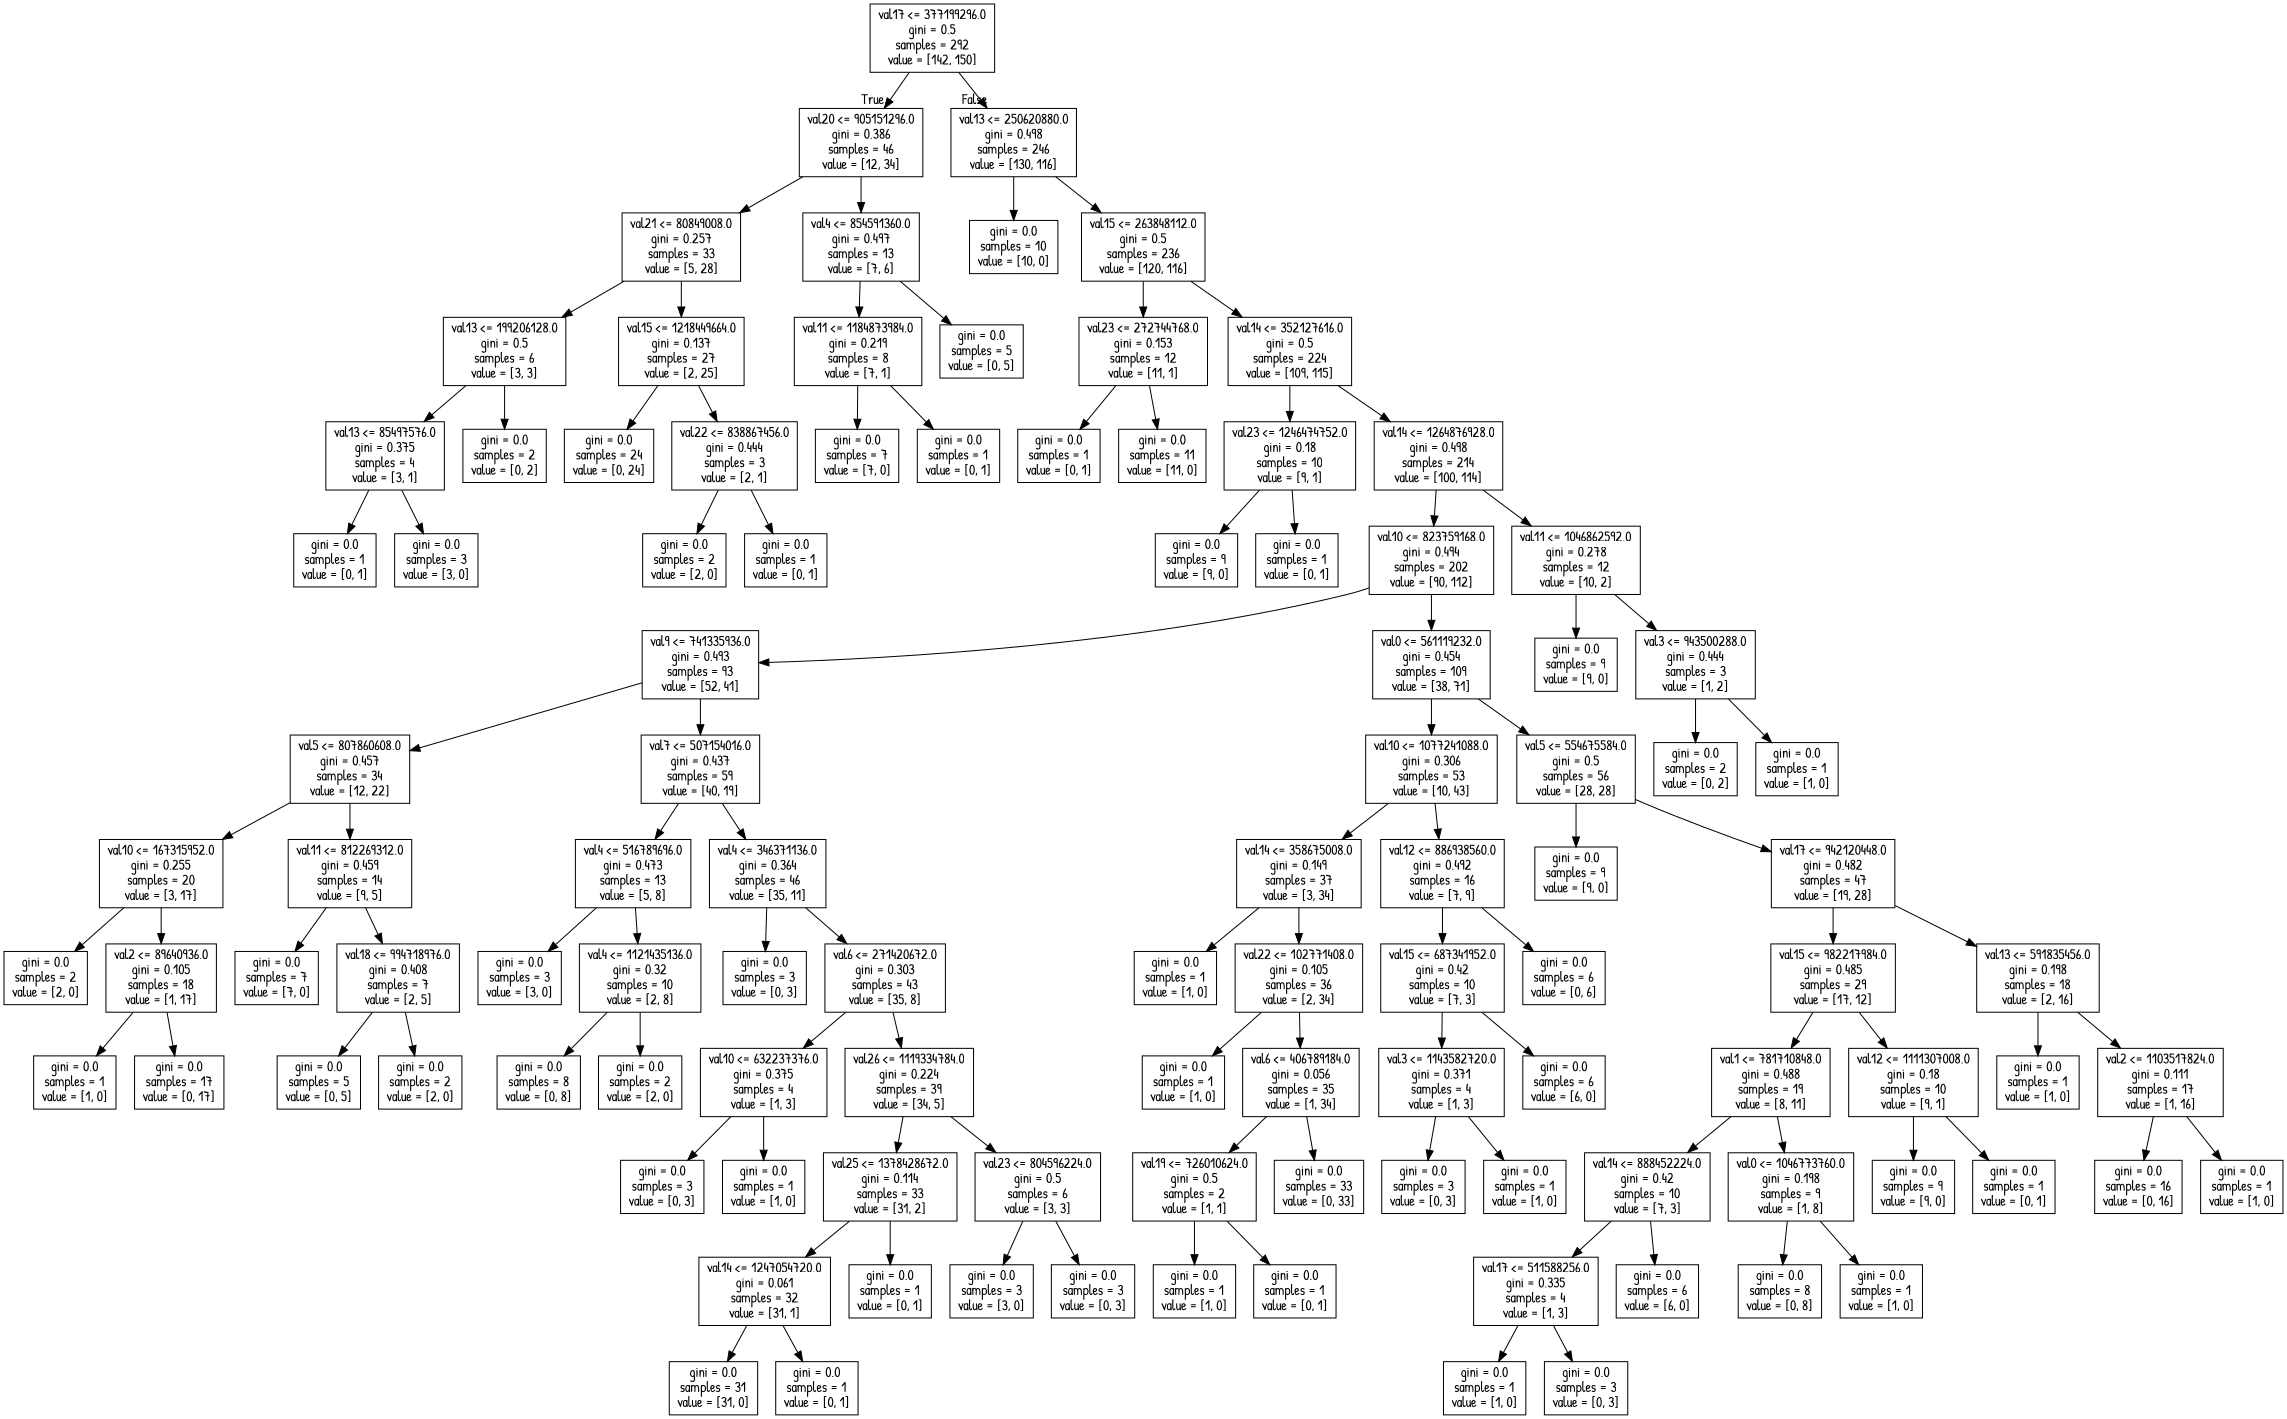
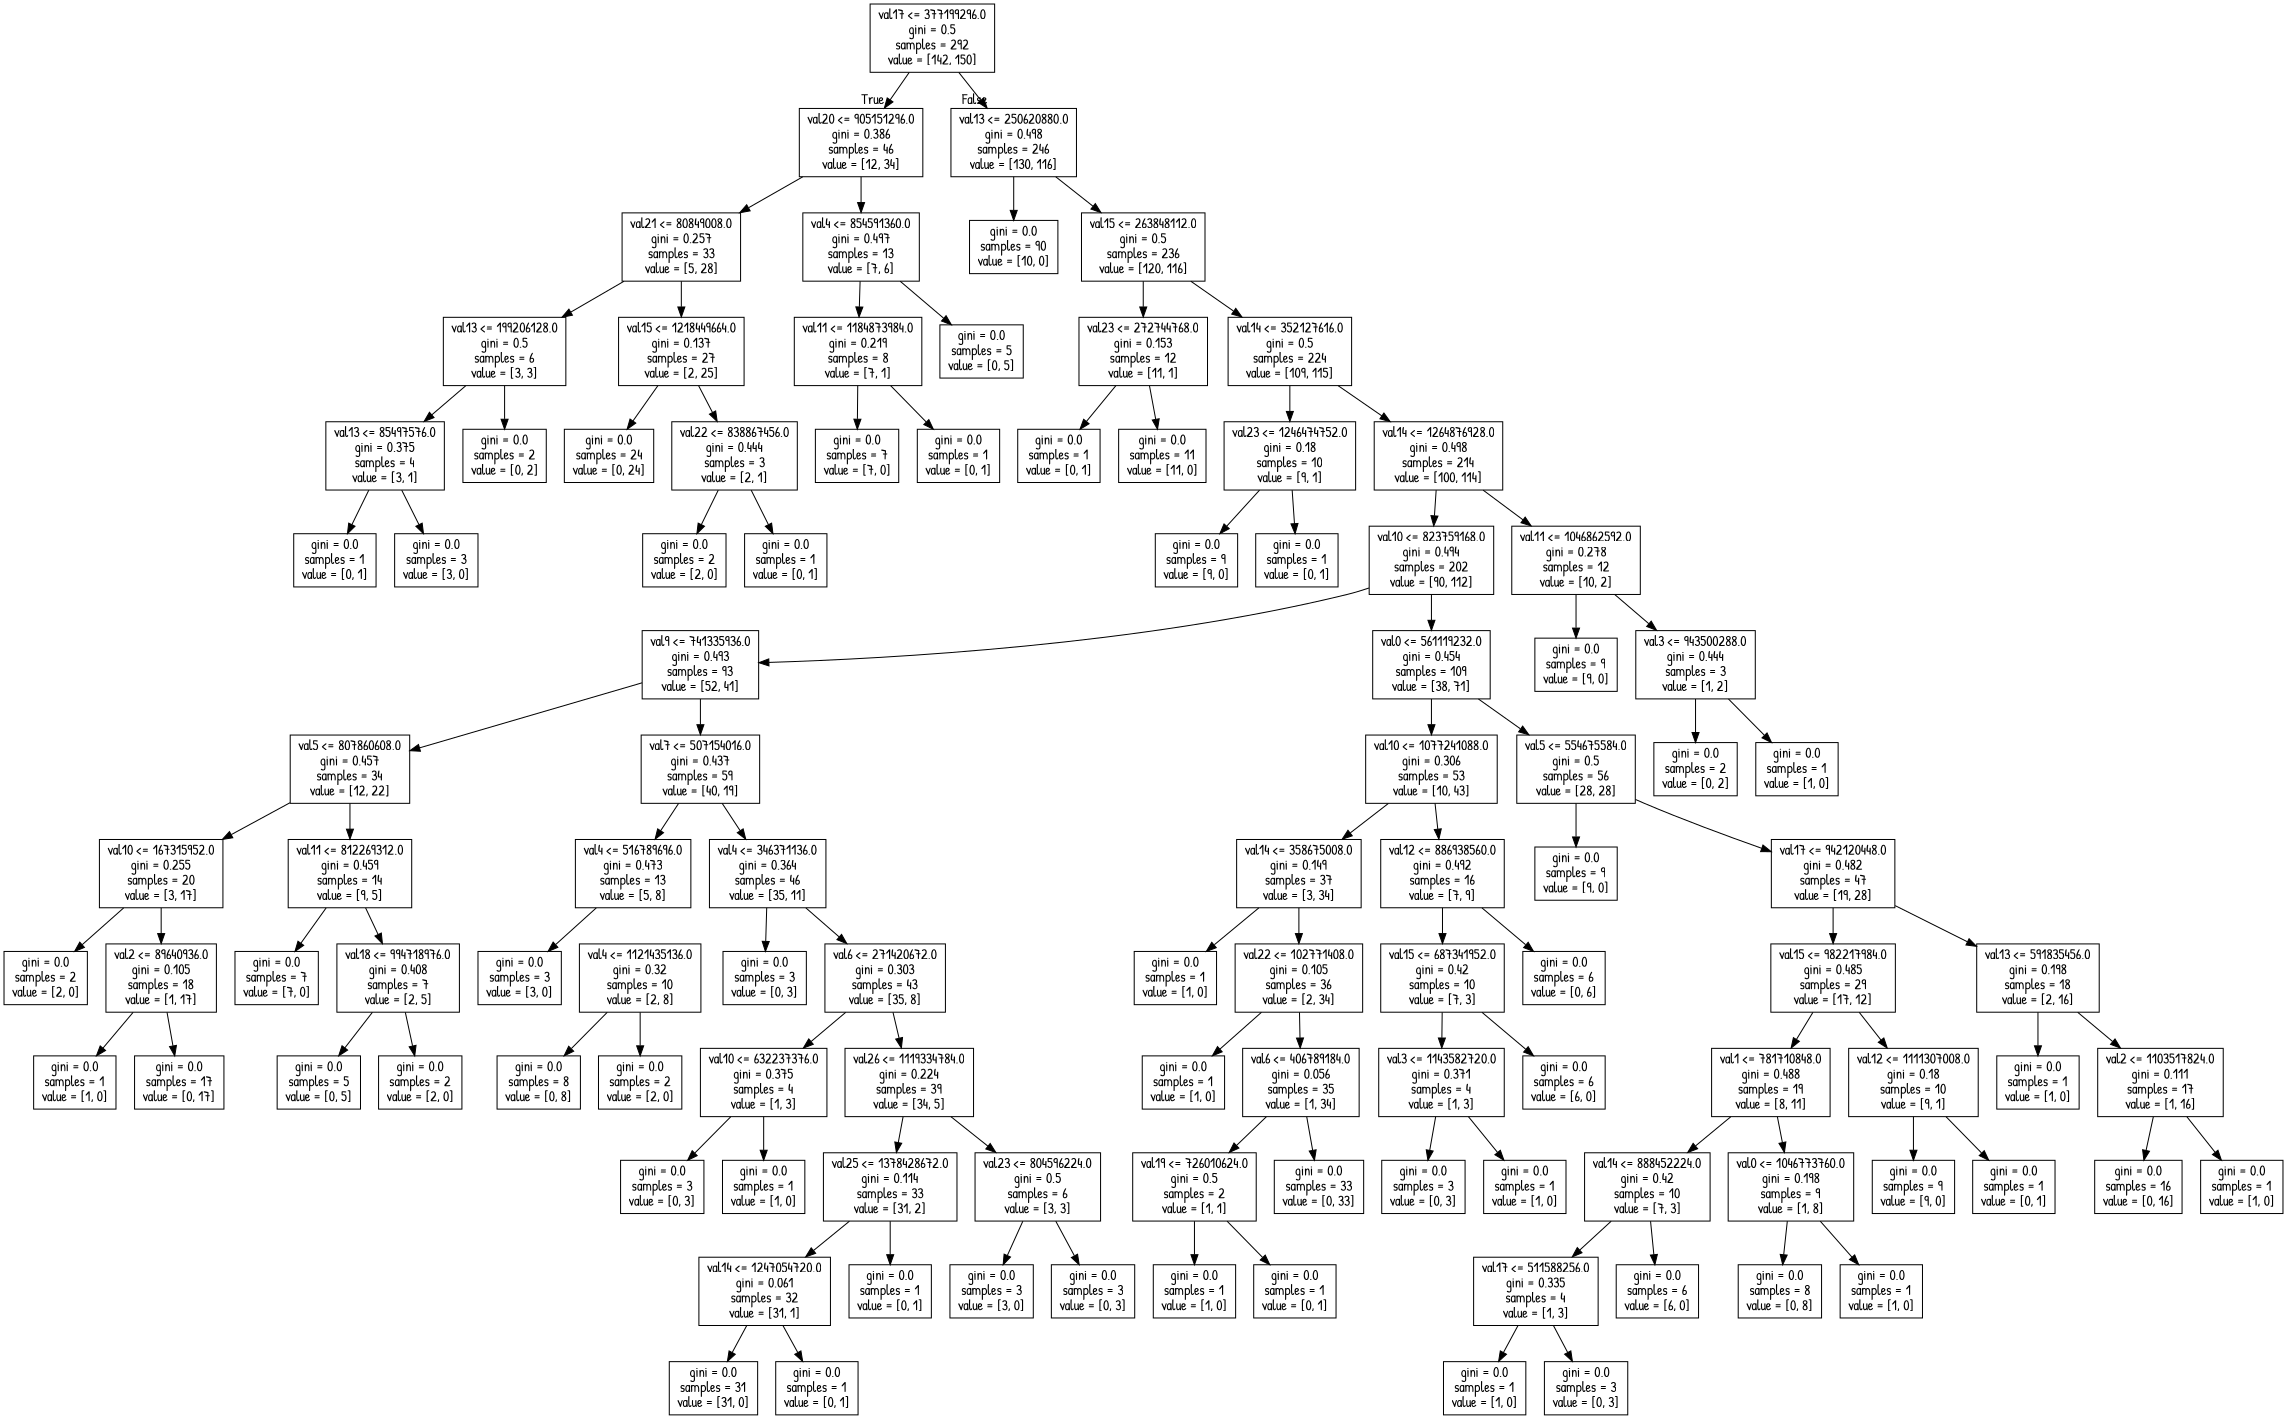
(1014, 247) -> (1014, 247)
(636, 921) -> none
